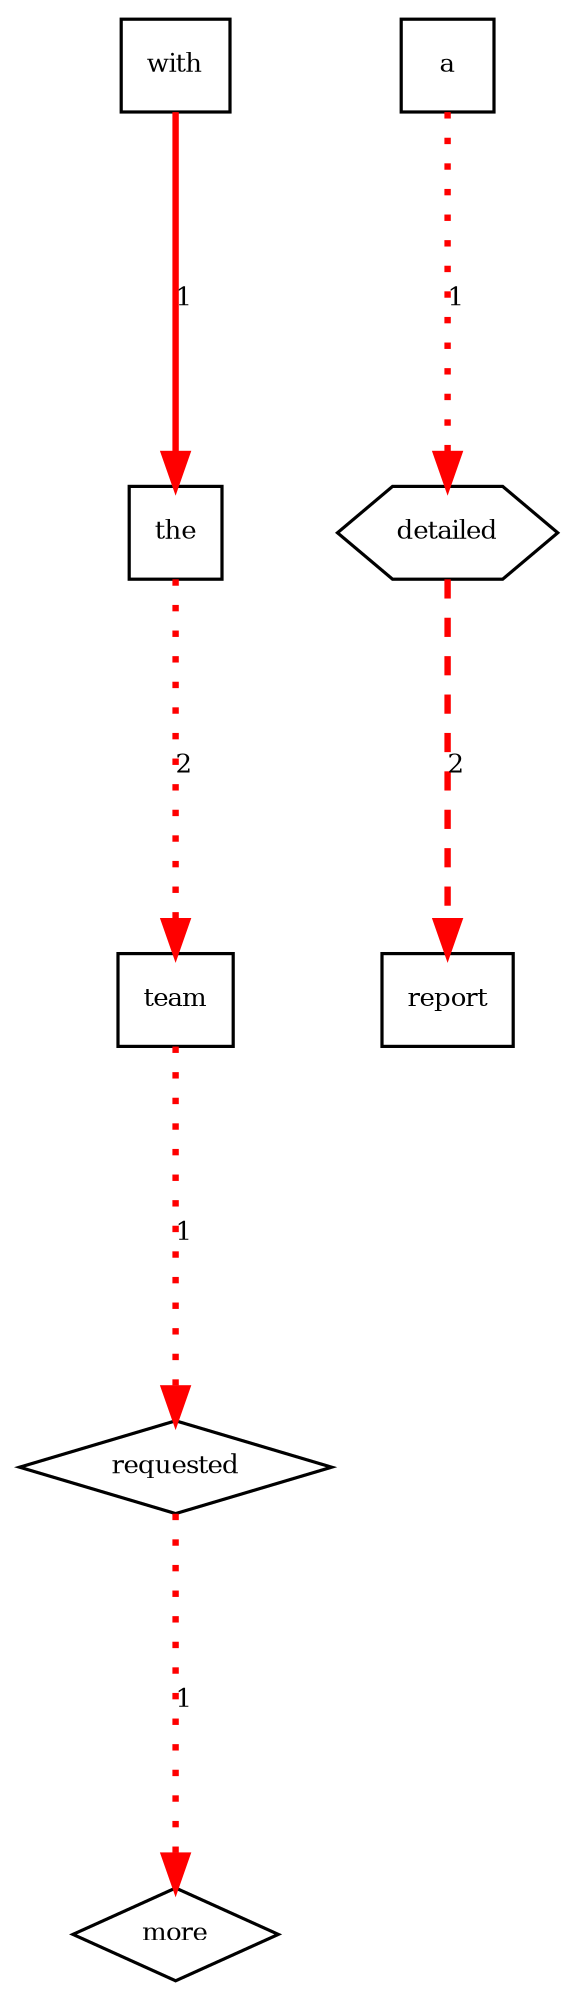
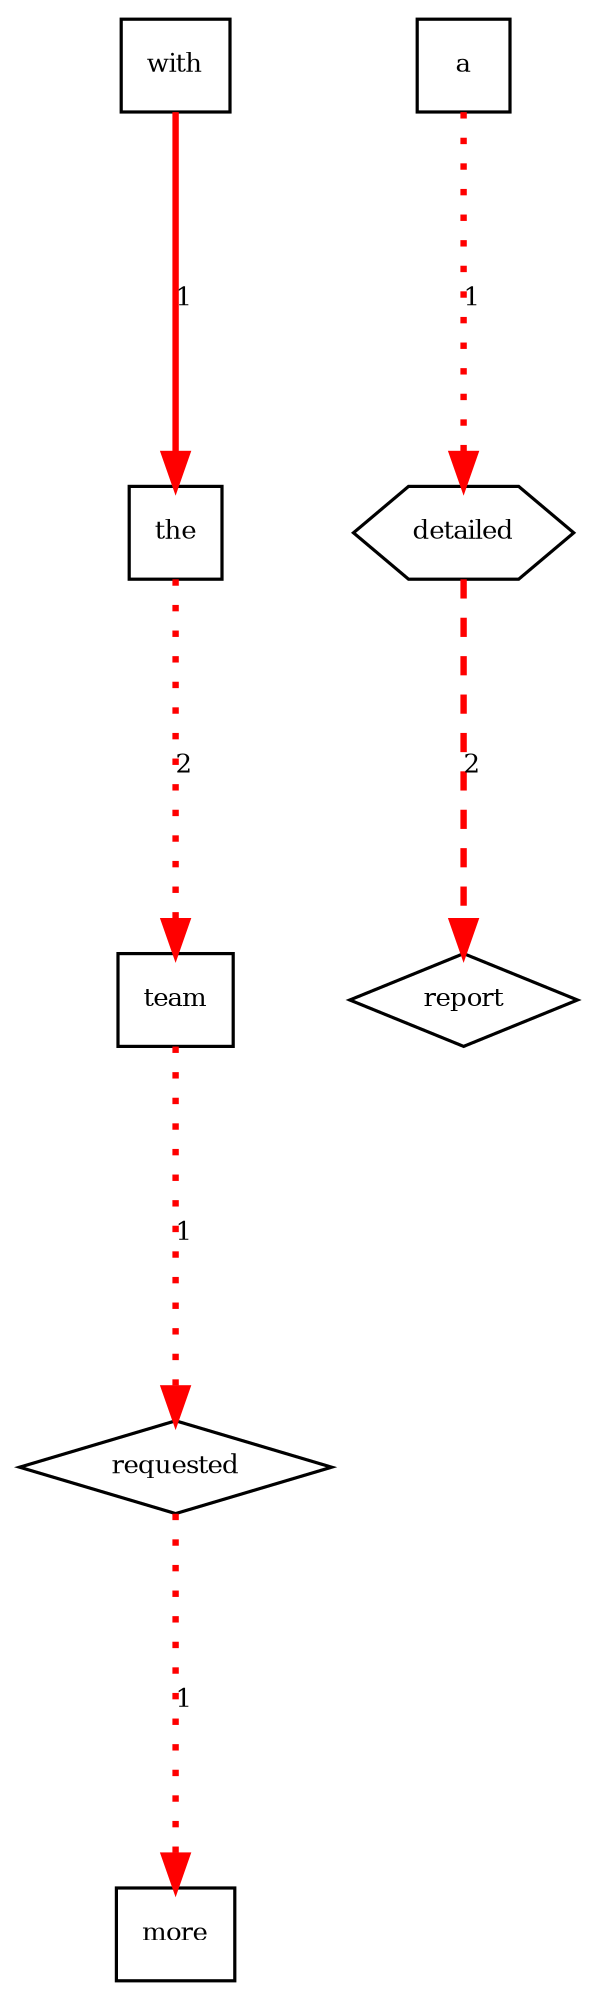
(448, 1000) -> (464, 1000)
(176, 1934) -> (176, 1934)
